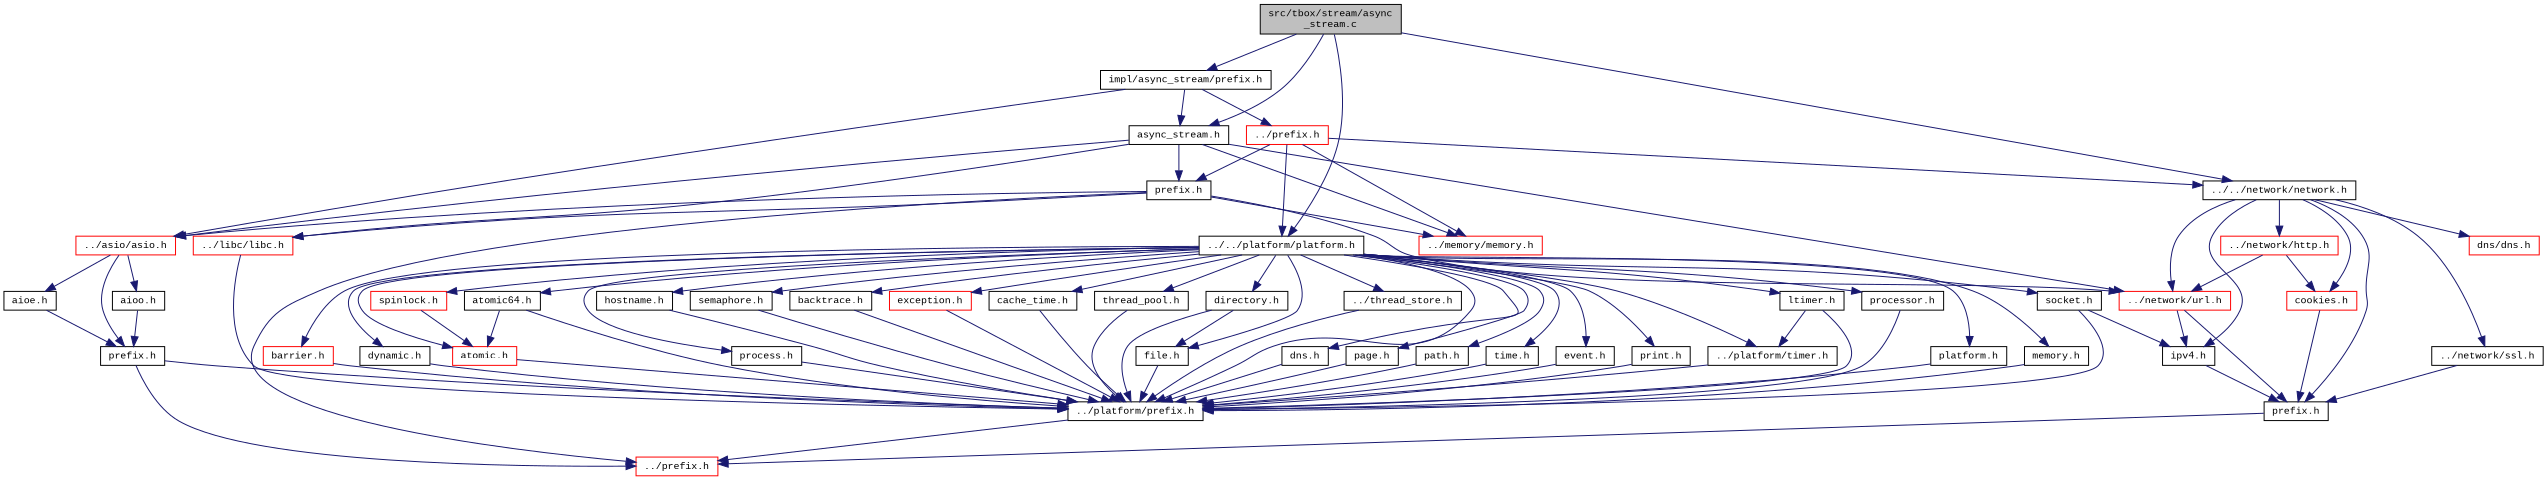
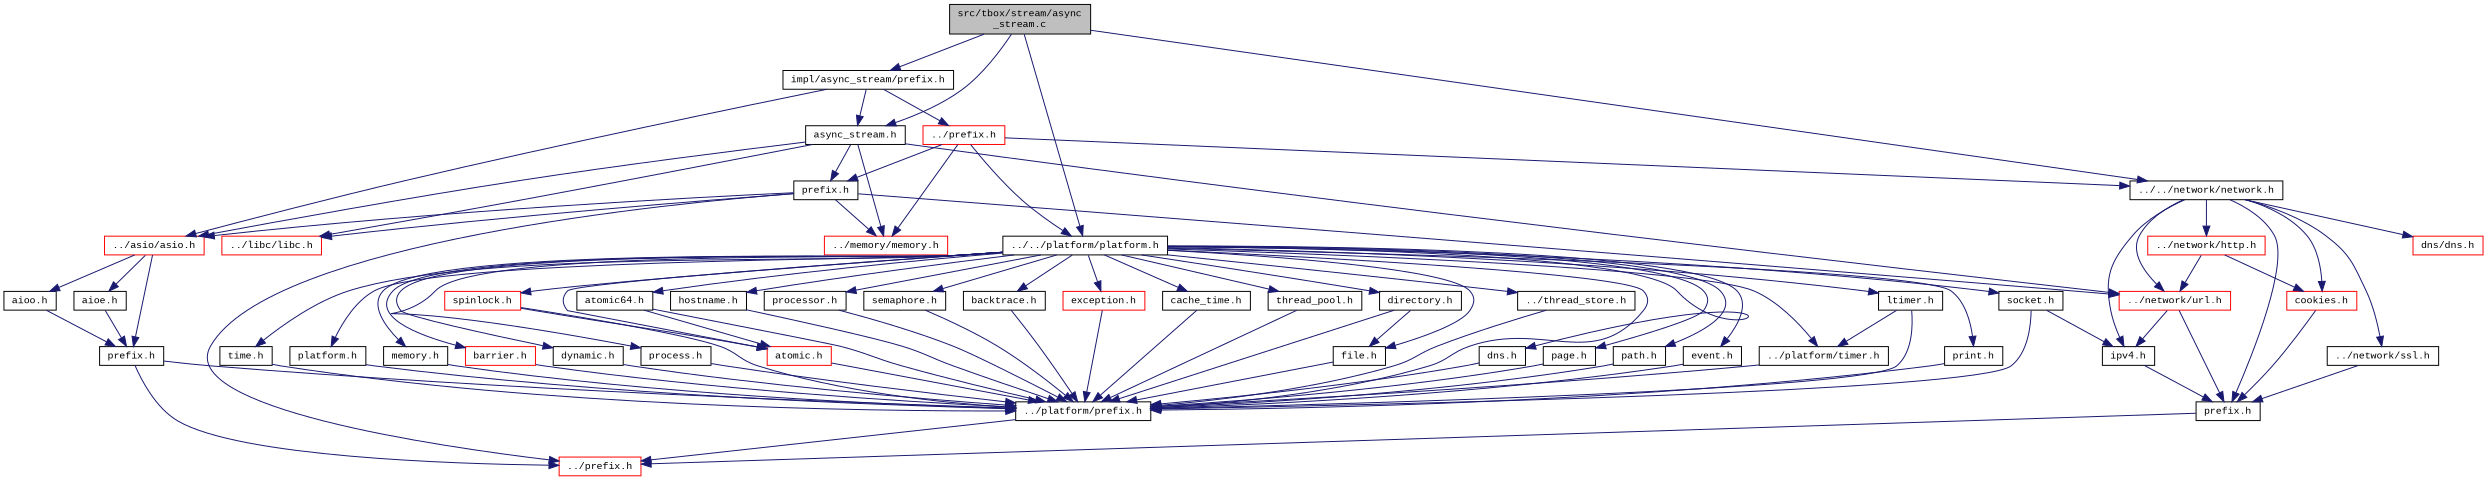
(597, 397) -> (749, 362)
